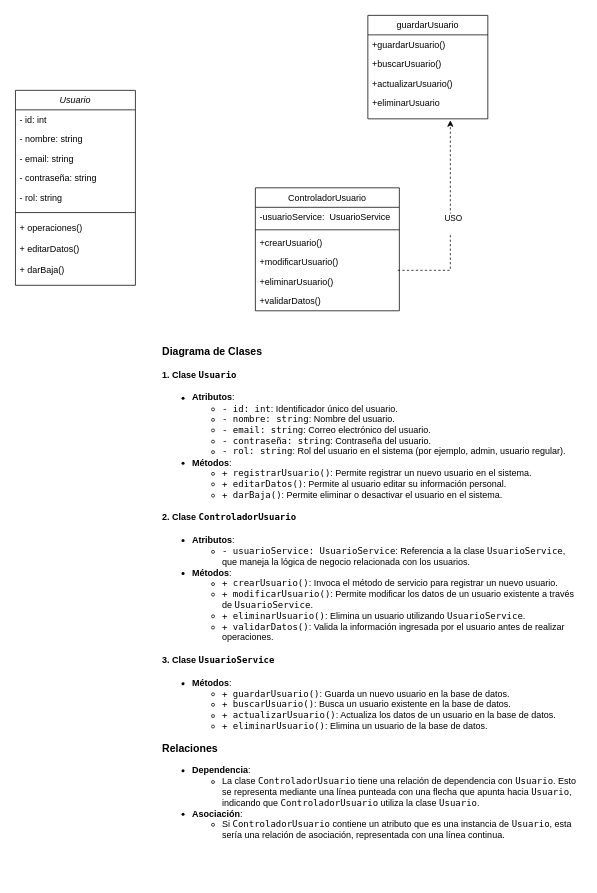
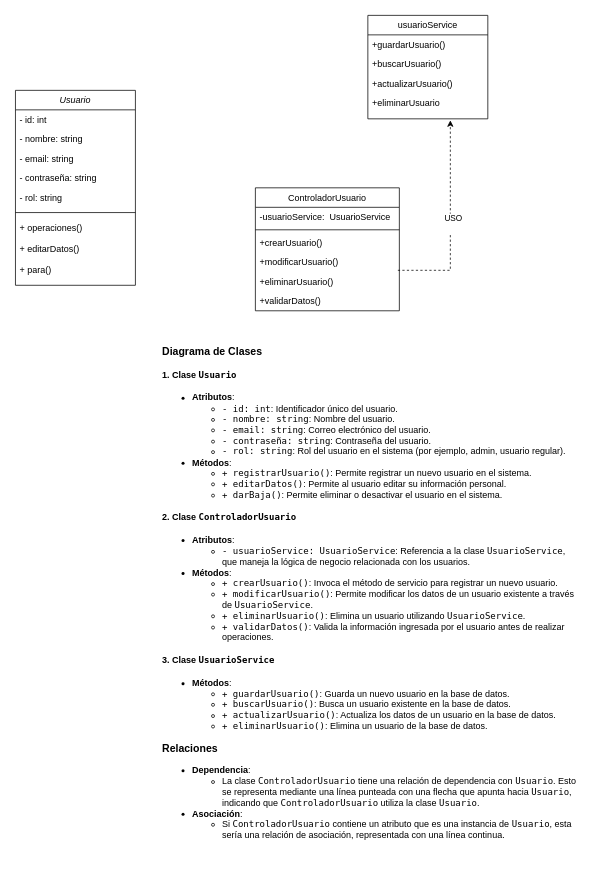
(428, 26) -> (428, 26)
(46, 270) -> (38, 270)
